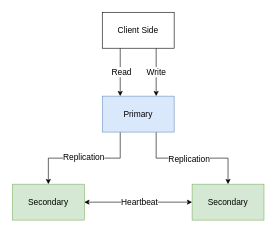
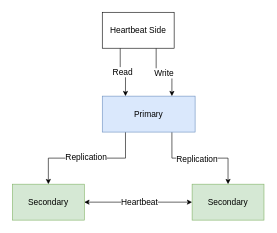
(138, 30) -> (138, 30)
(138, 114) -> (149, 114)
